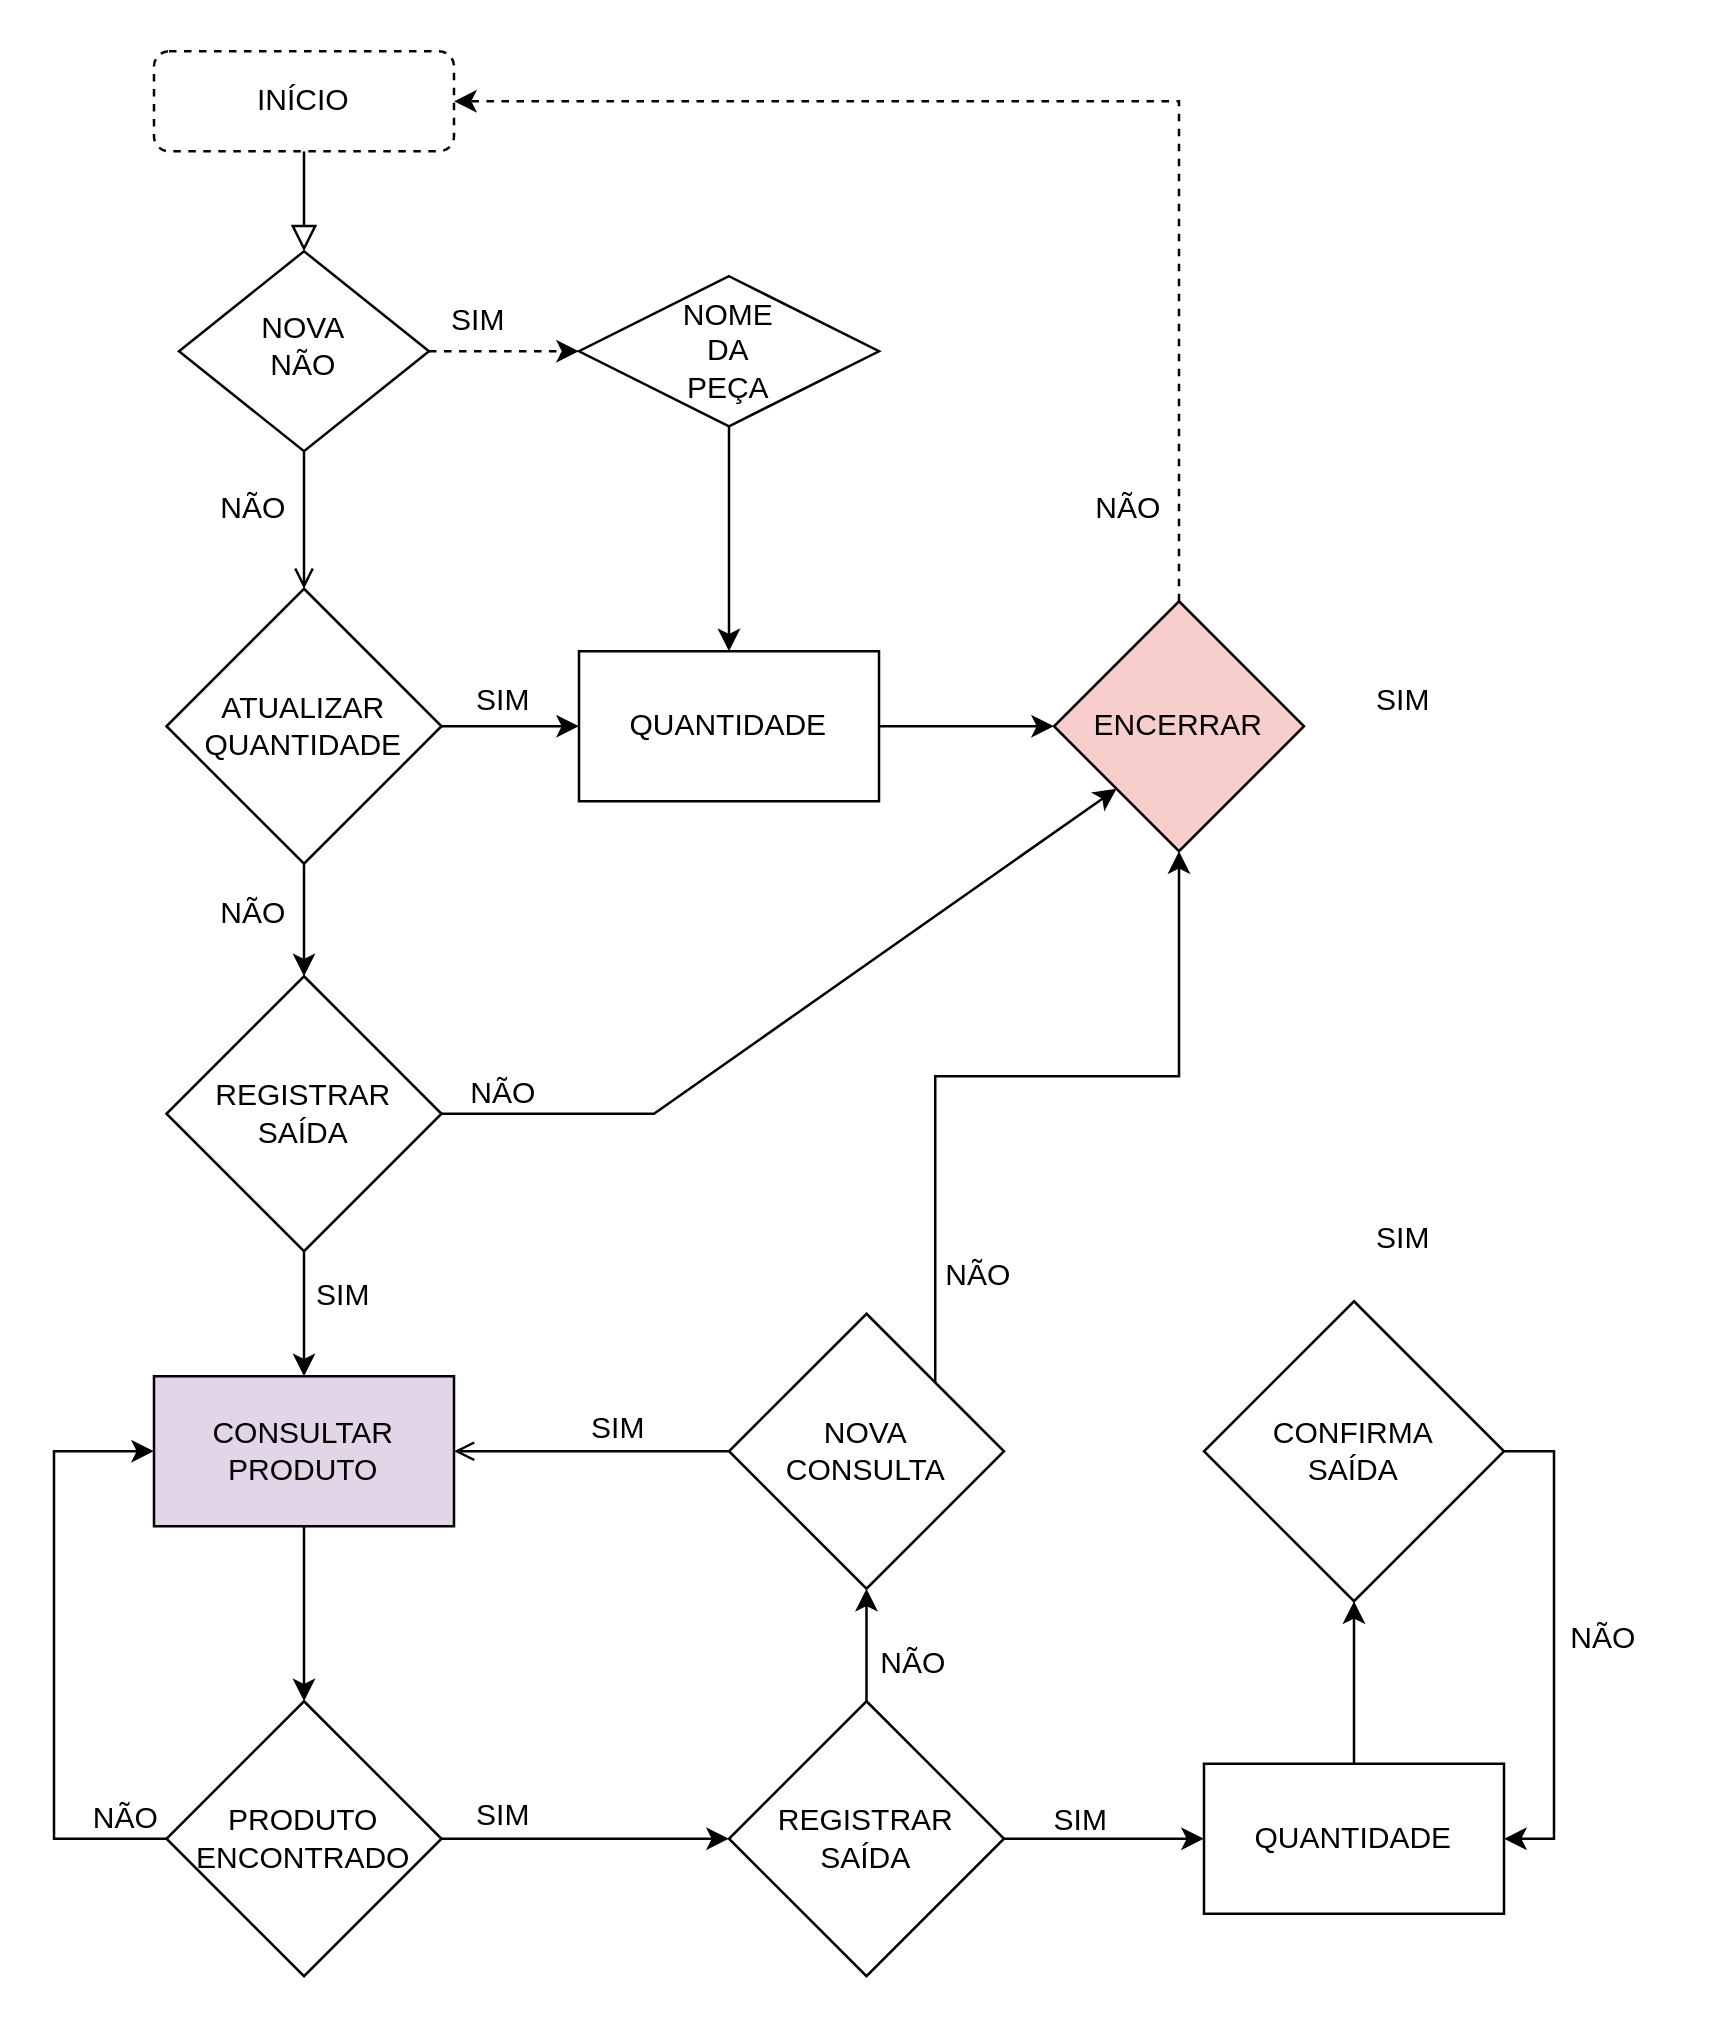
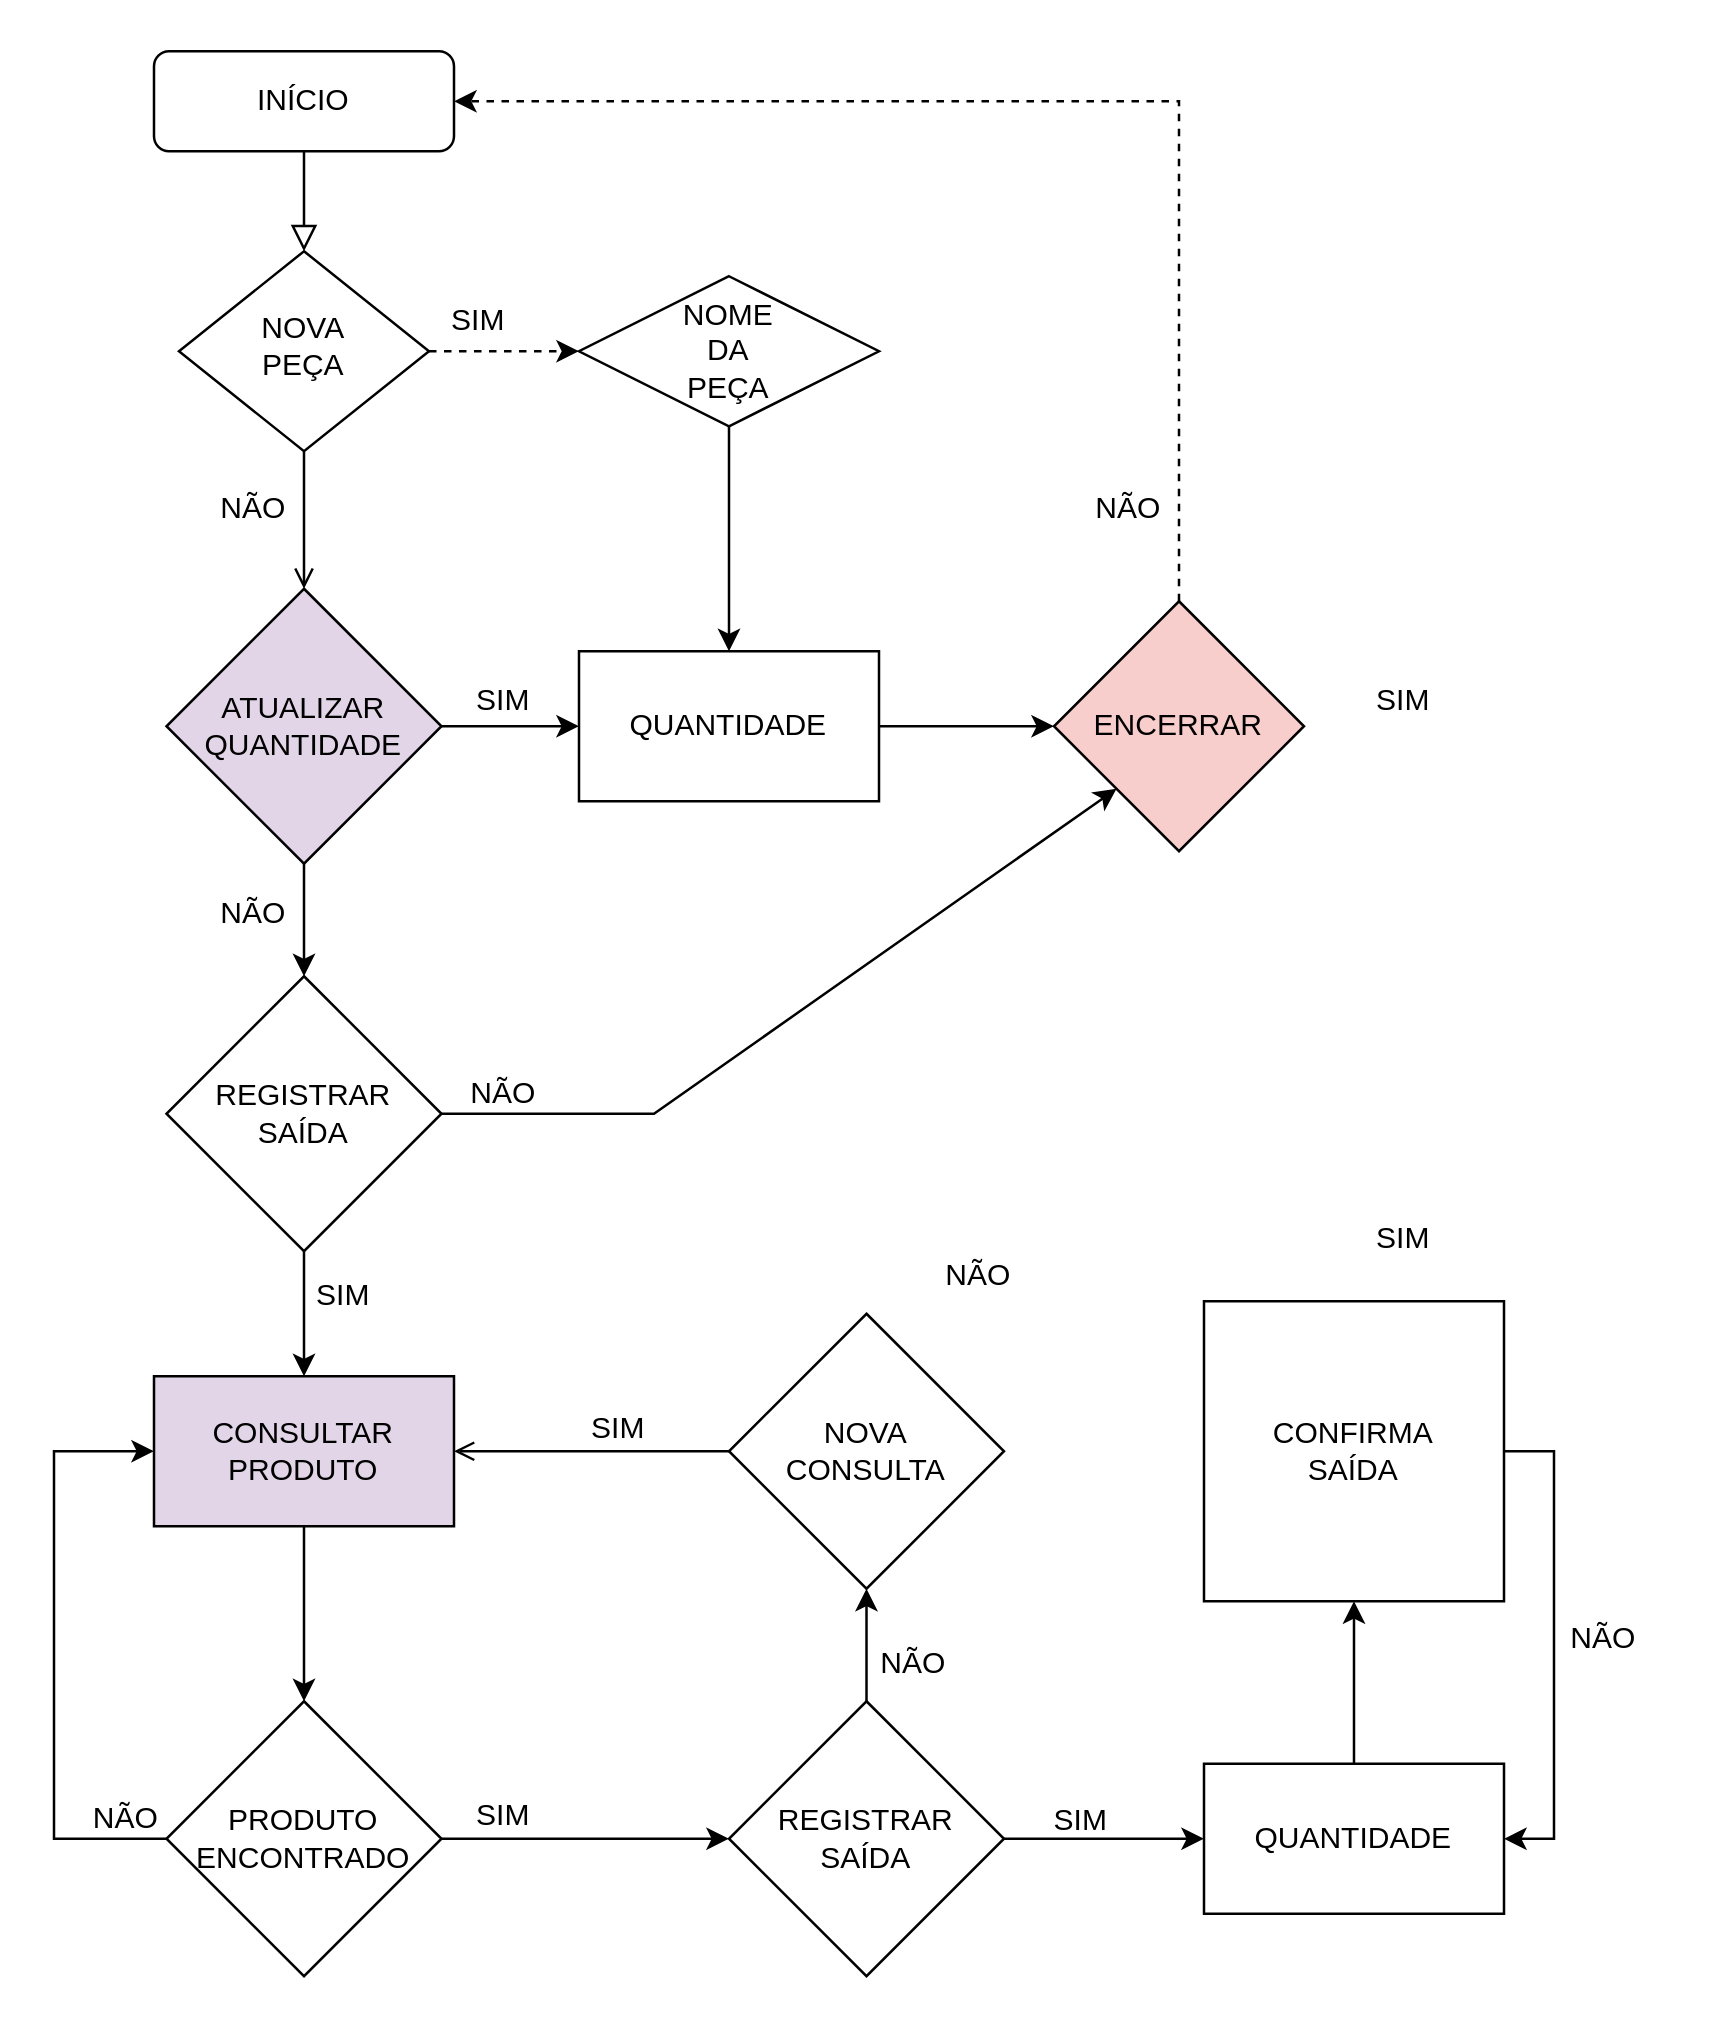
(304, 101) -> (304, 101)
(304, 346) -> (304, 346)
(304, 726) -> (304, 726)
(1008, 1076) -> none
(1354, 1451) -> (1354, 1451)
